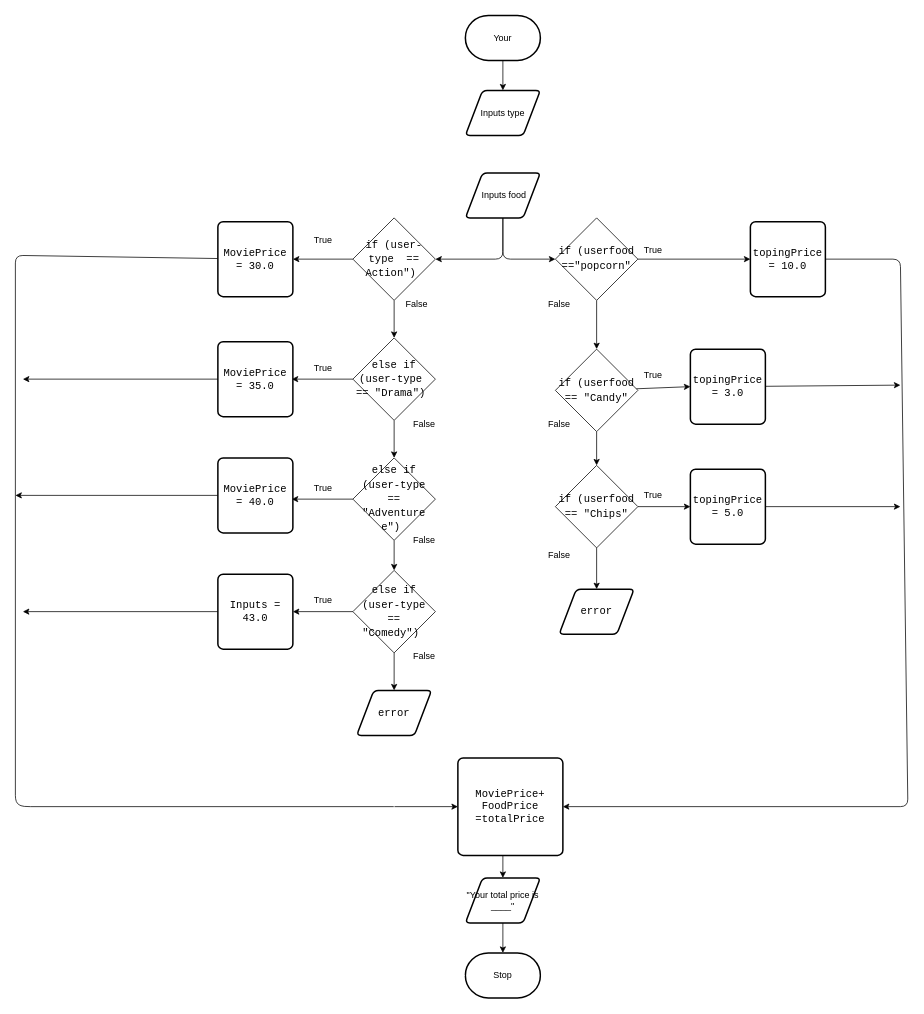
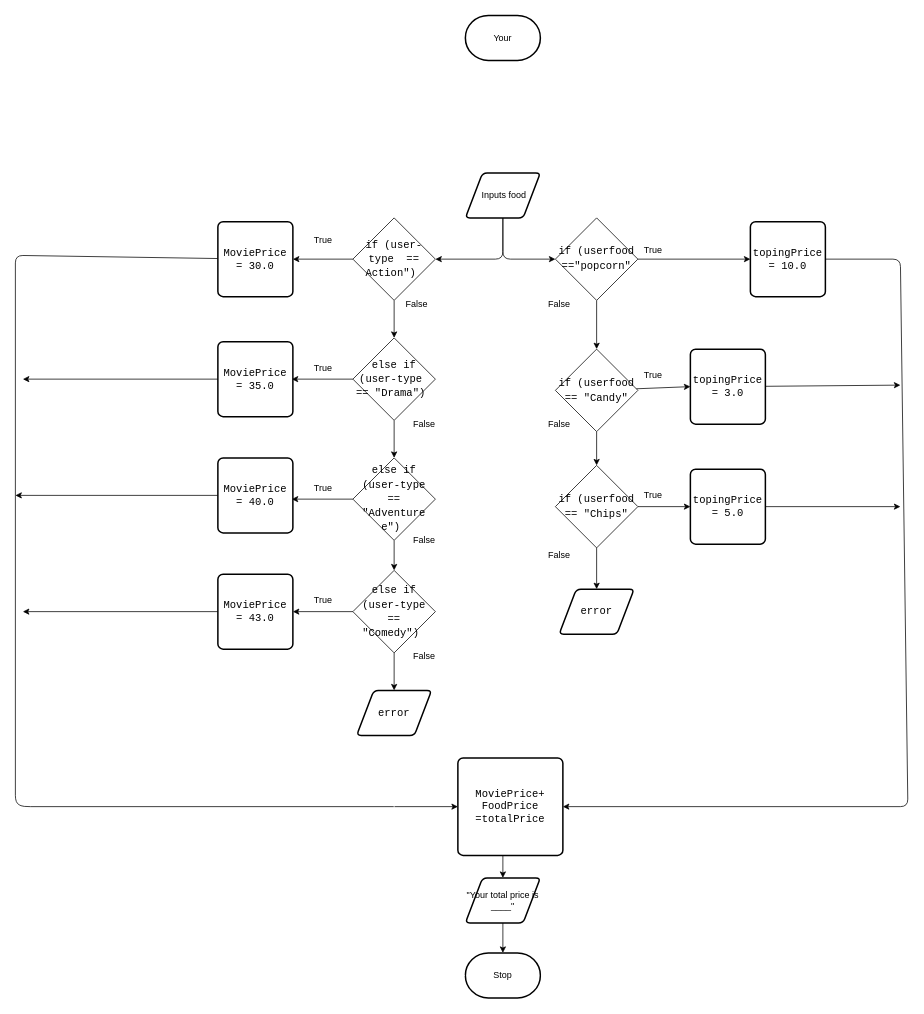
(503, 84) -> none
(503, 113) -> none
(255, 612) -> (255, 612)
